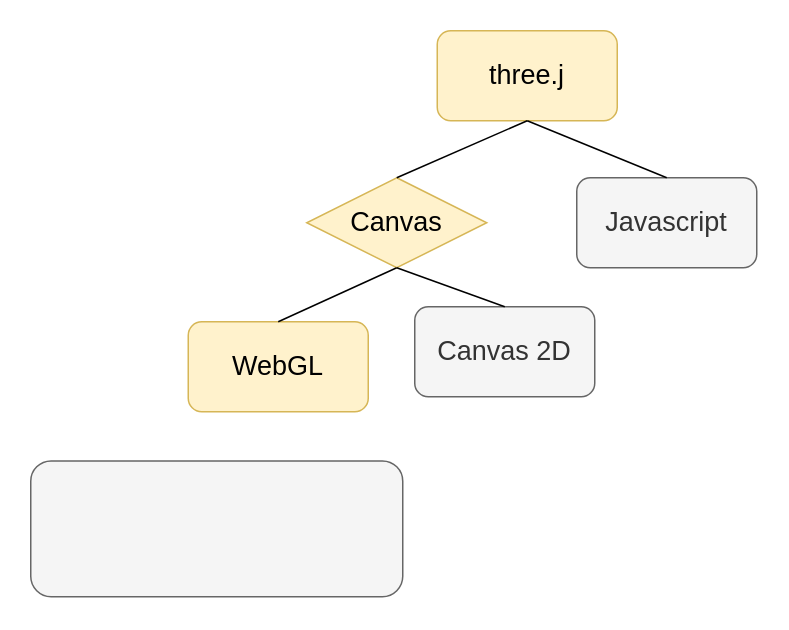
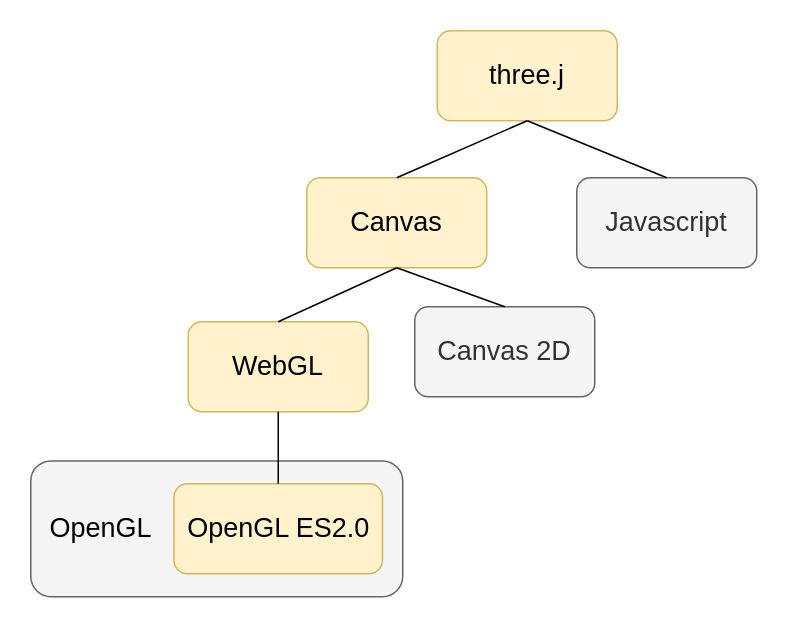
(397, 223) -> (397, 223)
none -> (278, 448)
none -> (101, 529)
none -> (278, 529)
